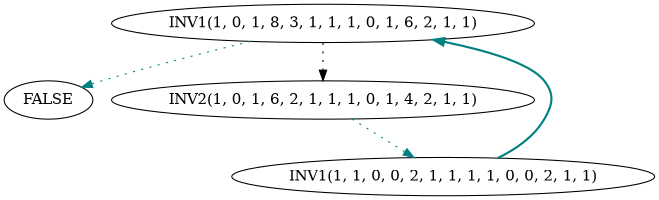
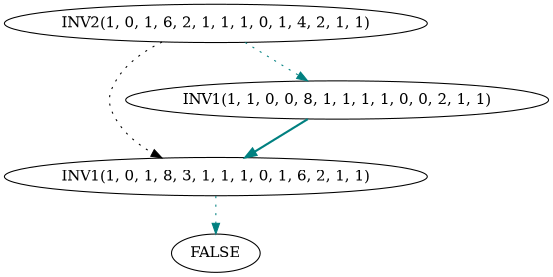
(323, 56) -> (110, 95)
(443, 177) -> (337, 100)
